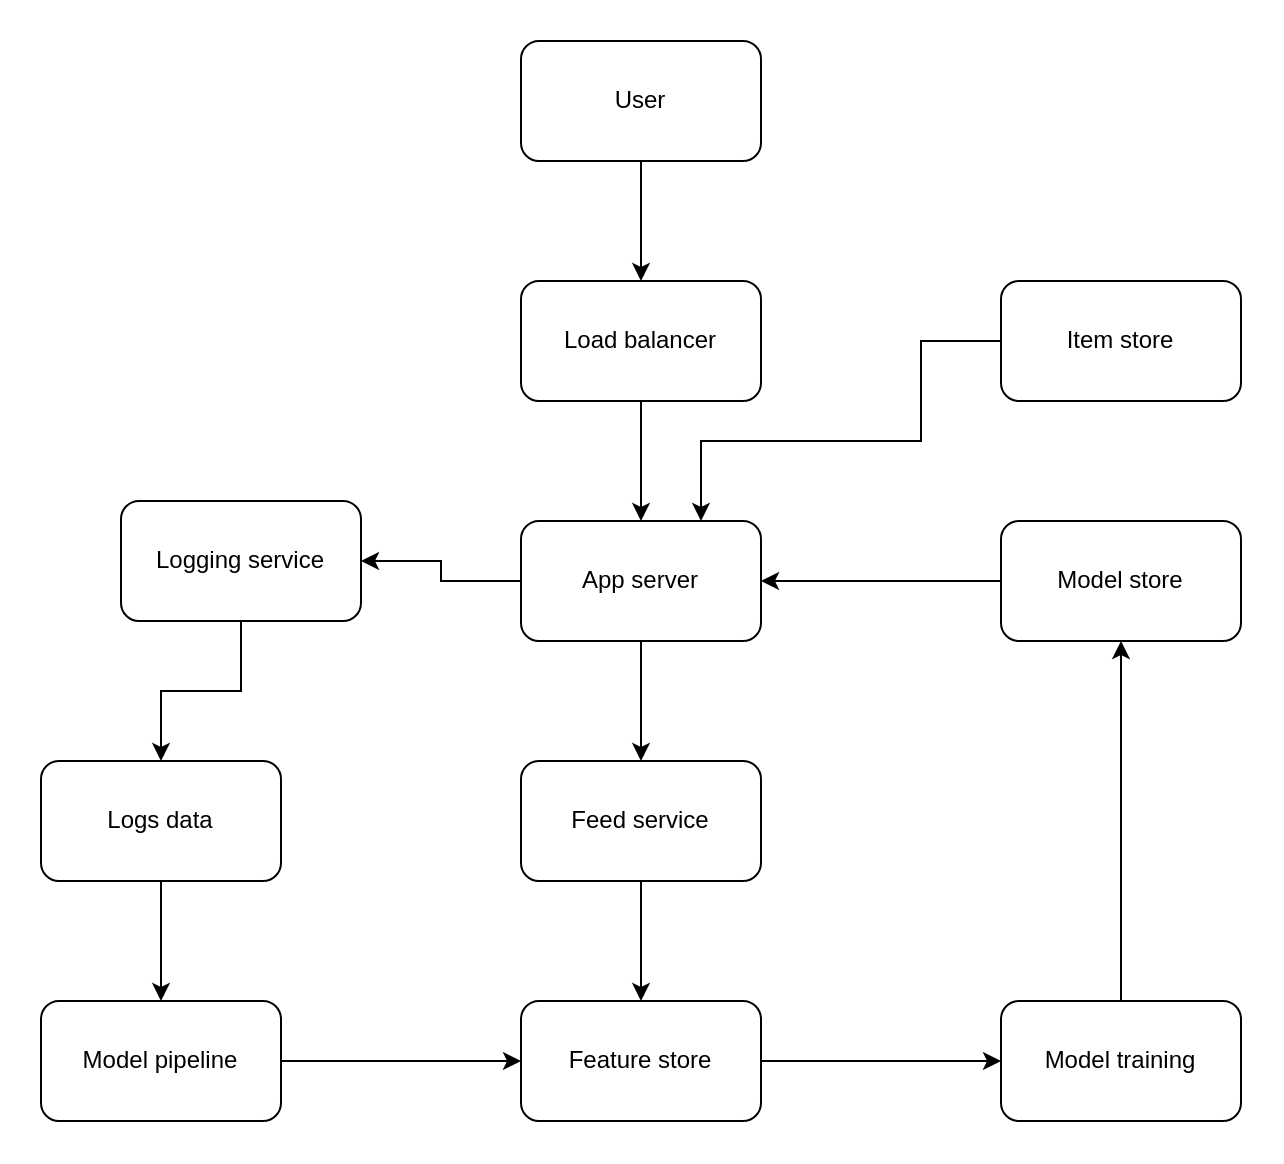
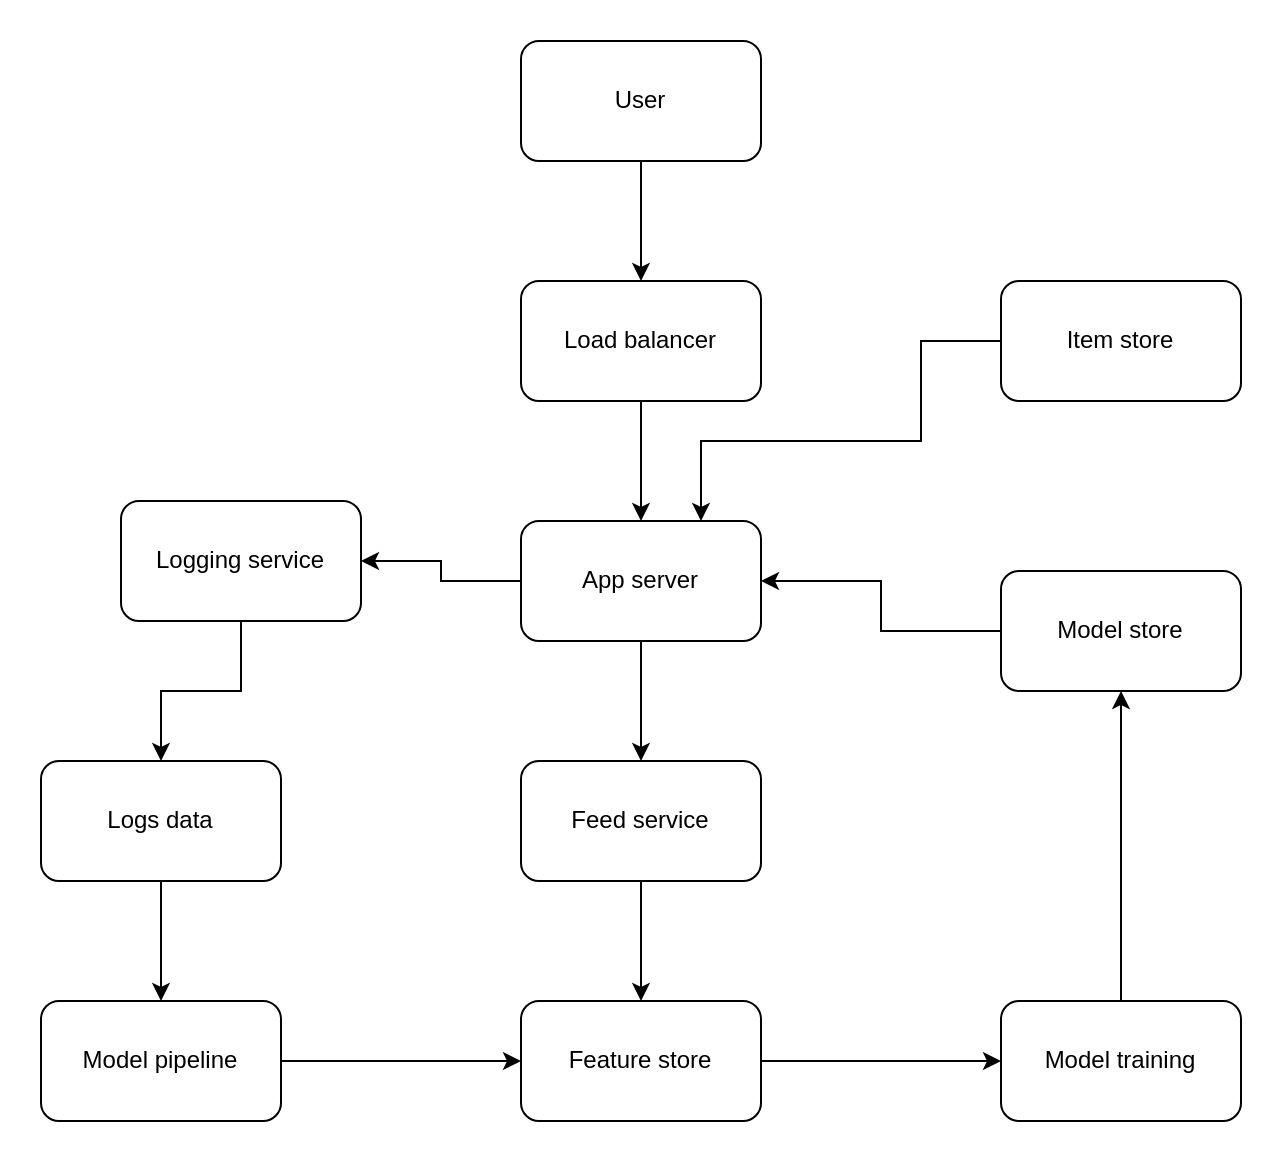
(1121, 581) -> (1121, 631)
